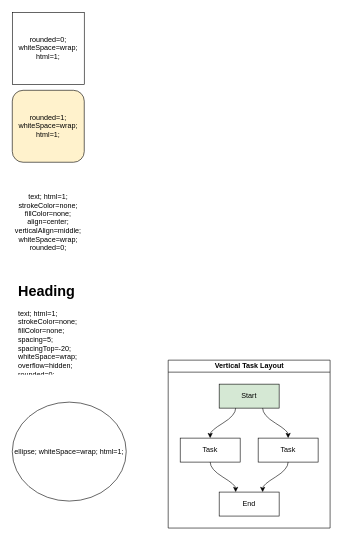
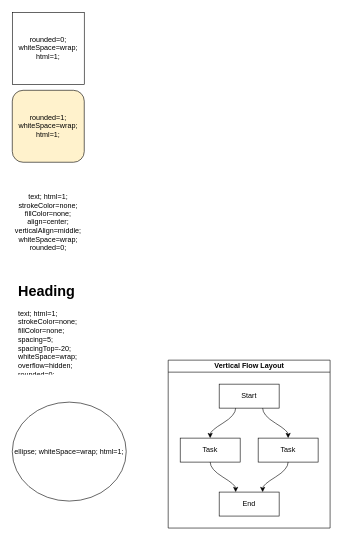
(250, 366) -> (250, 366)
(249, 396) -> (249, 396)
